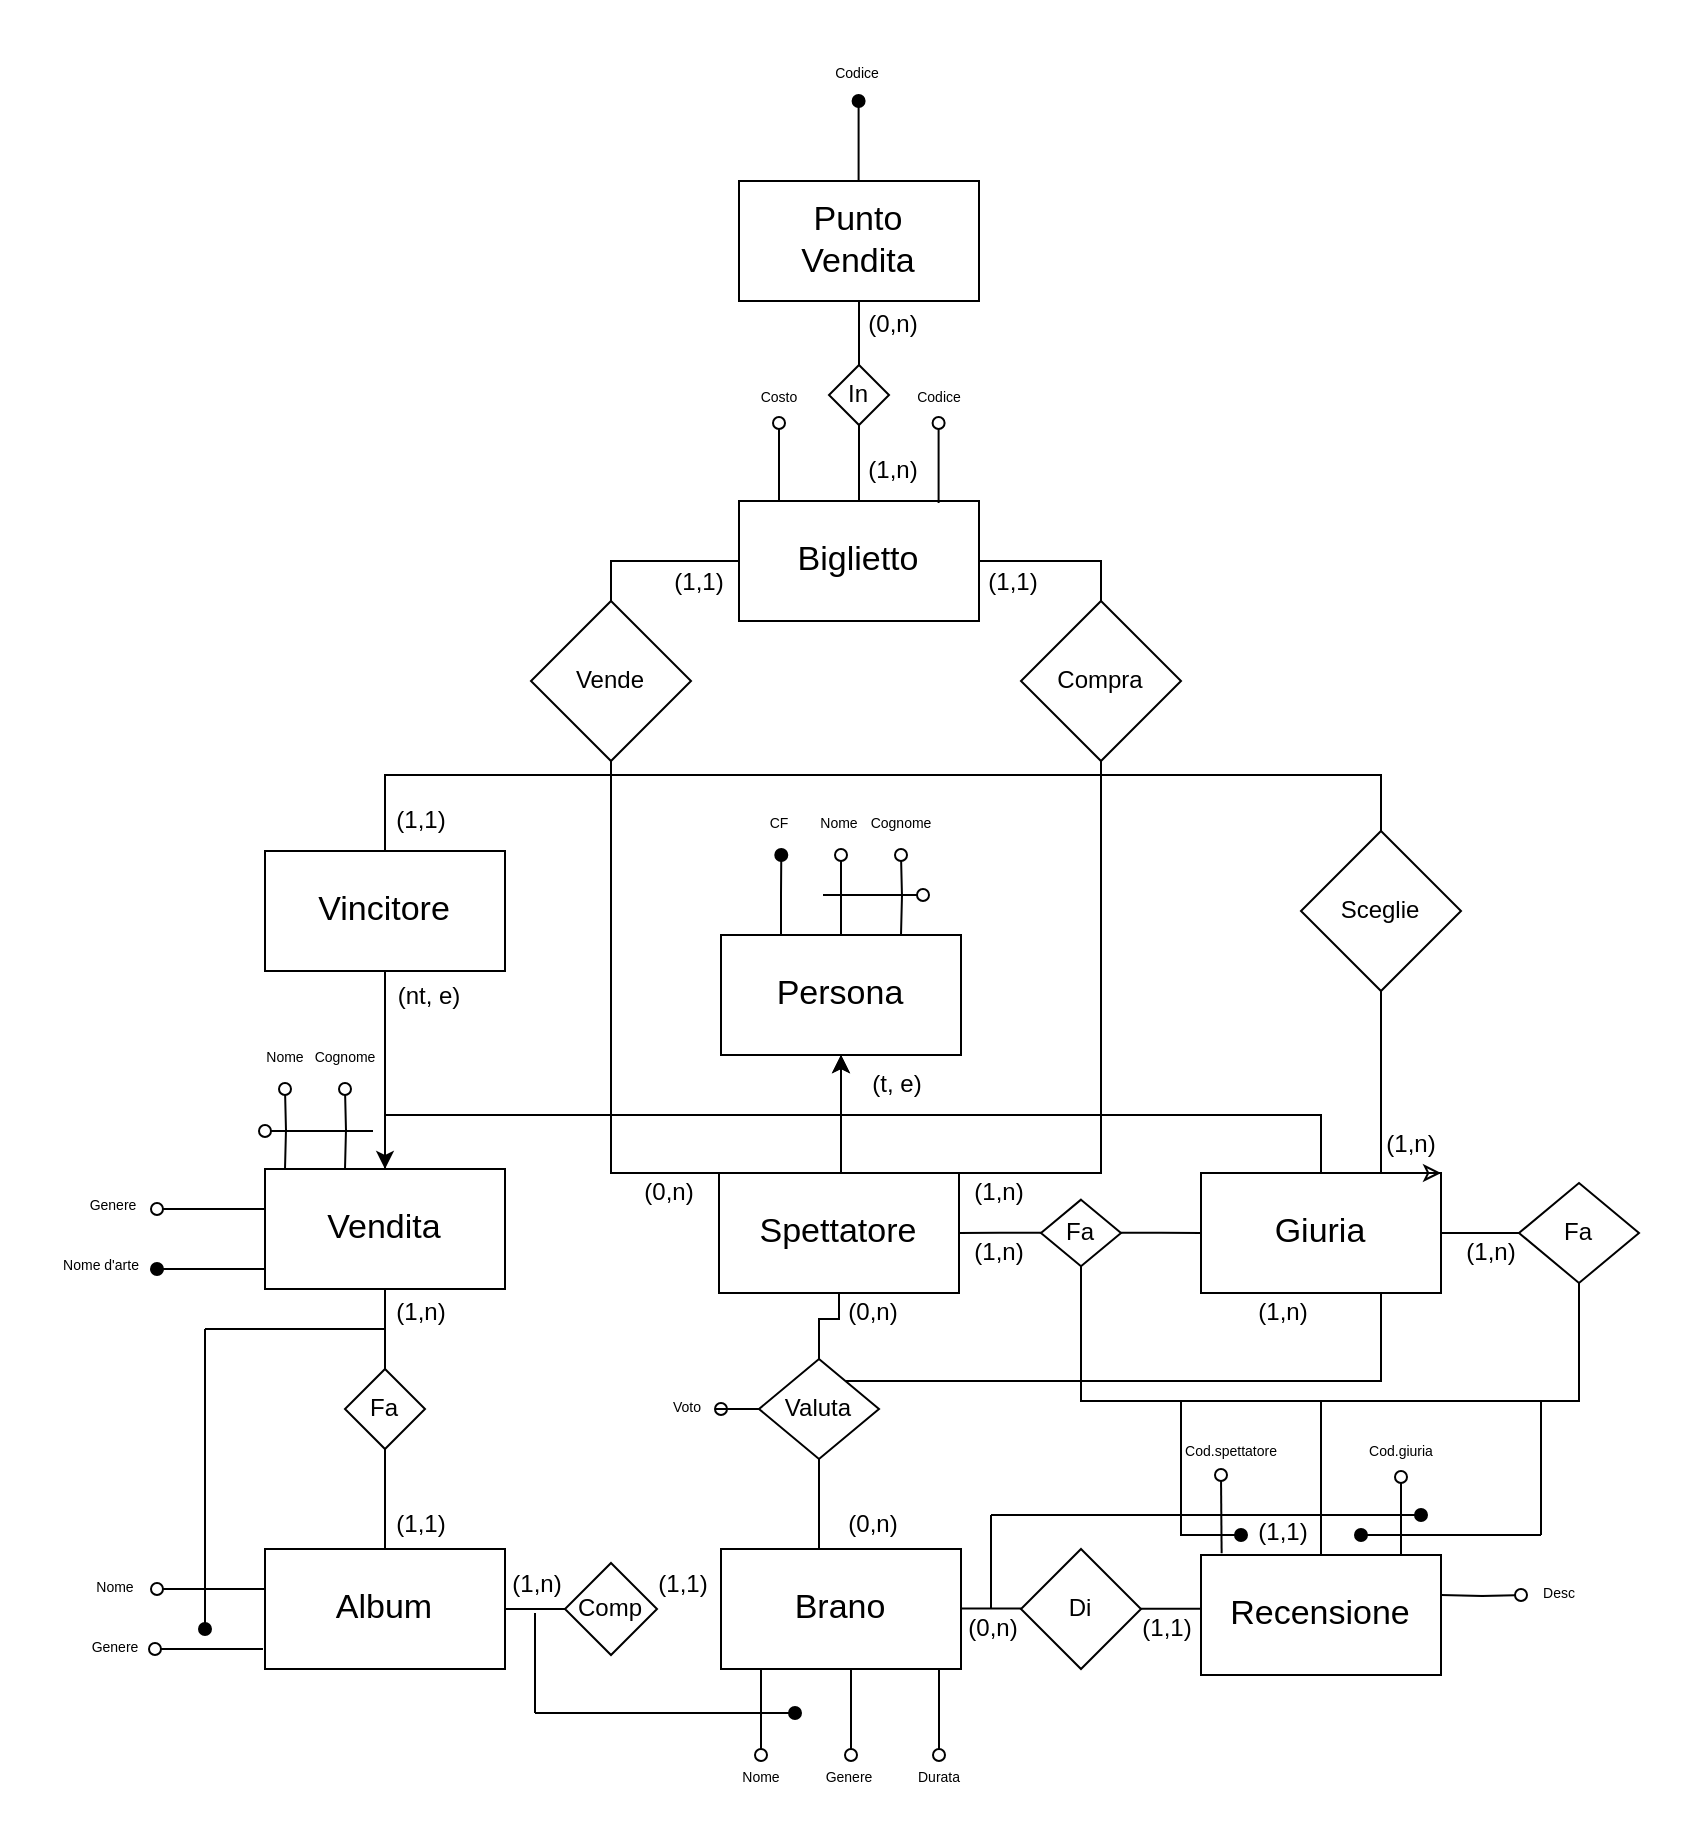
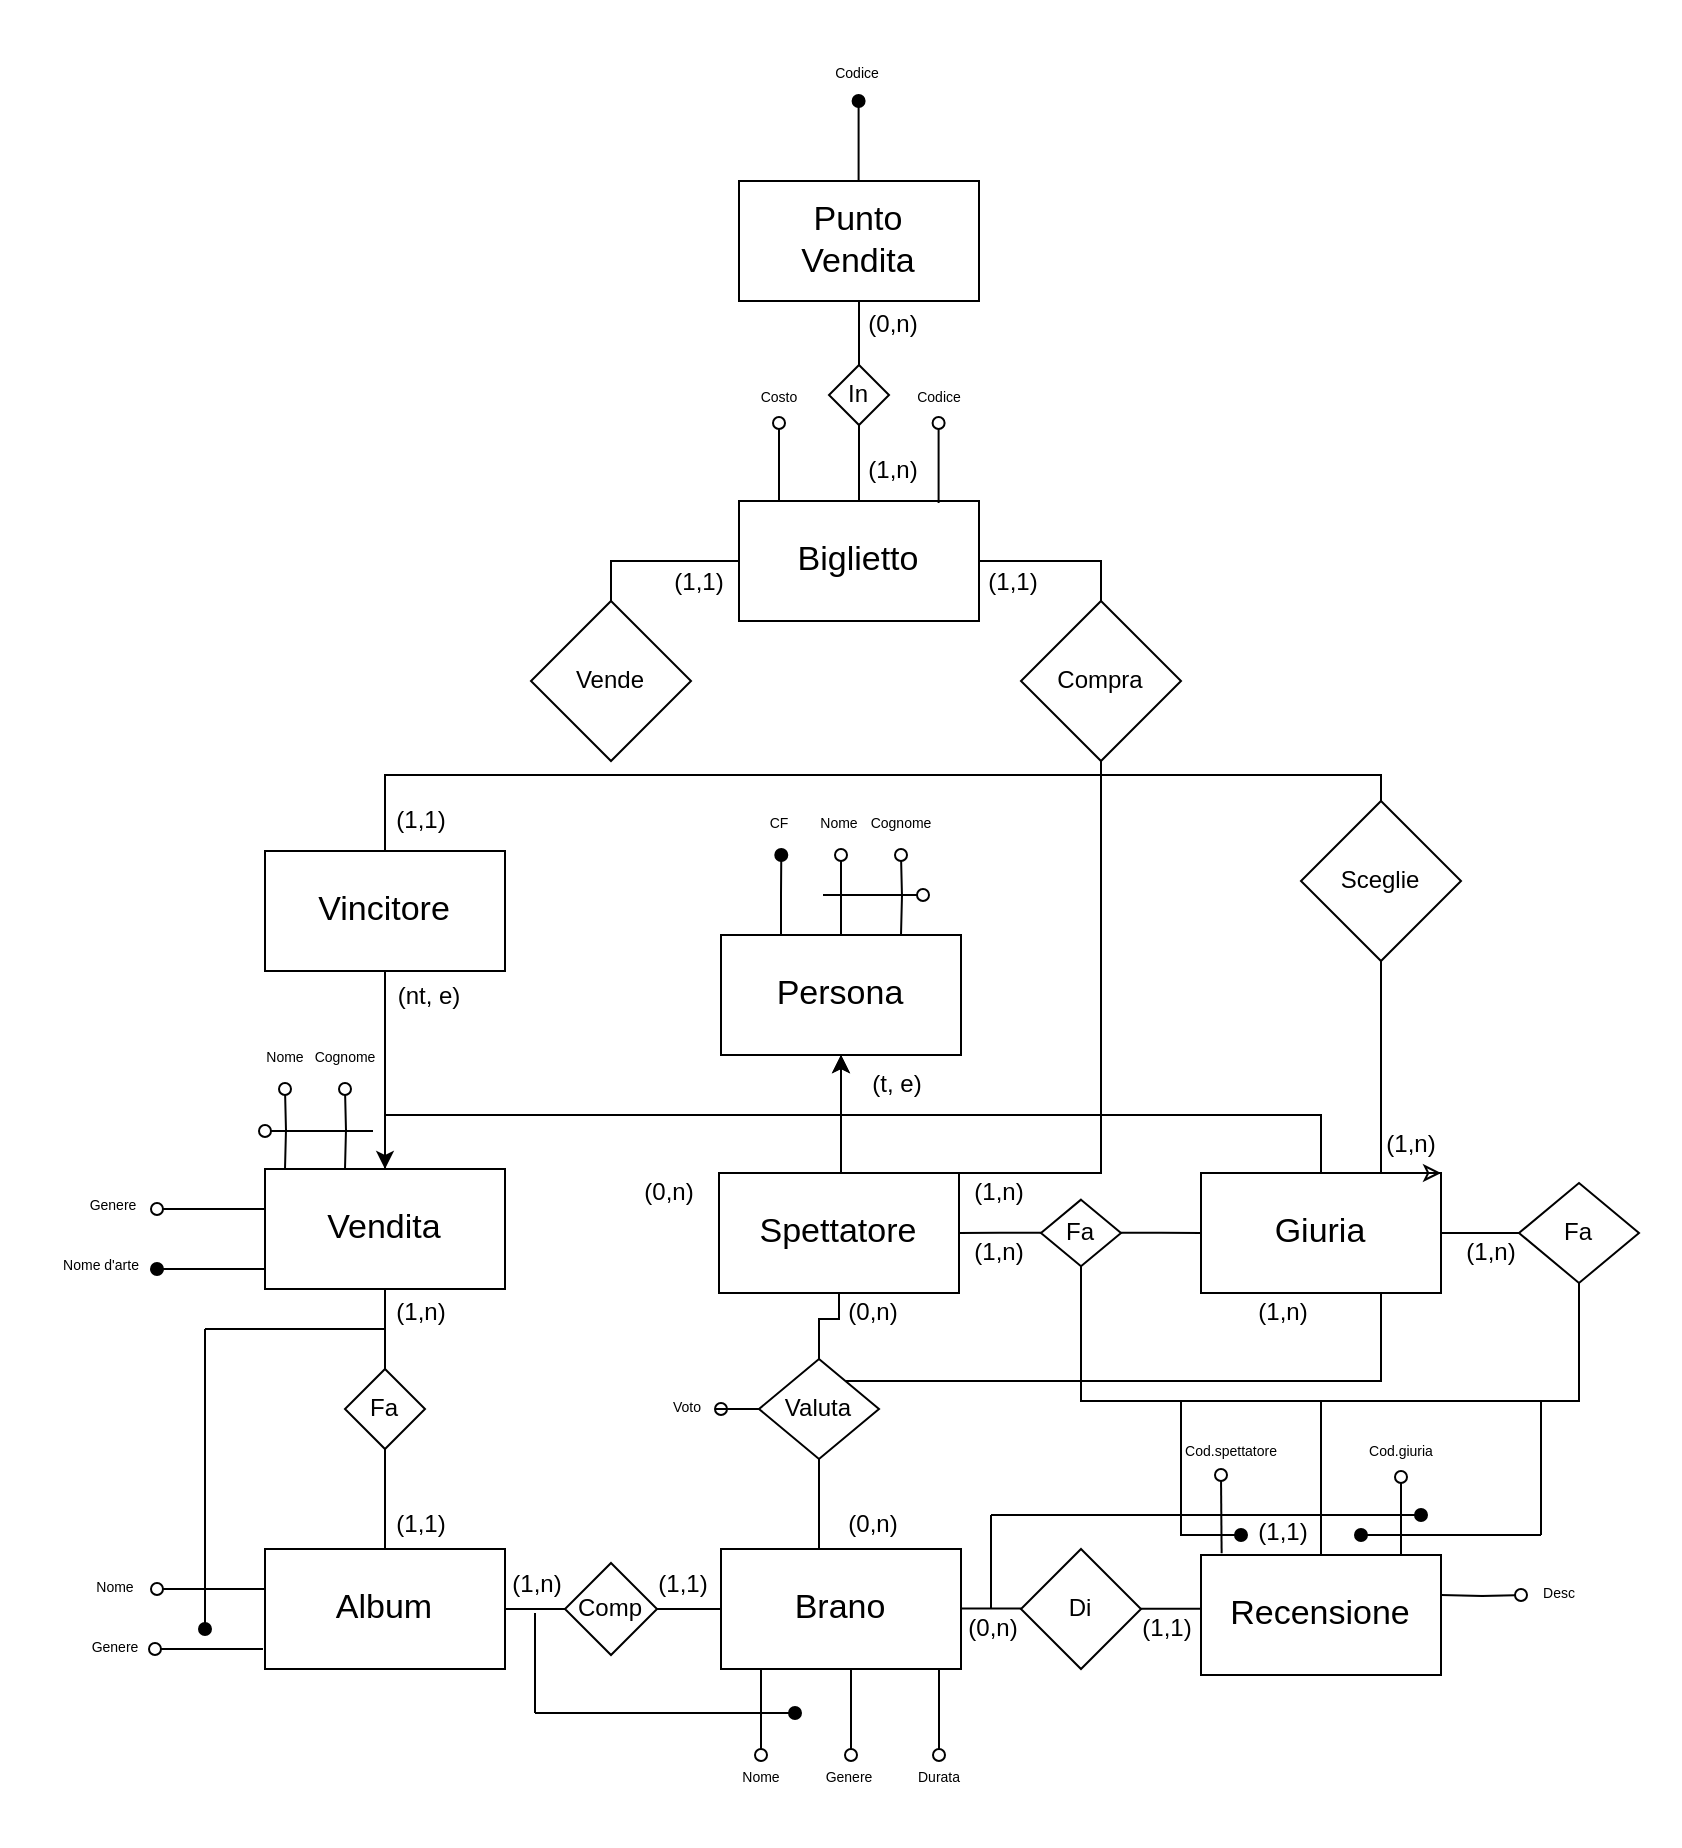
(1381, 911) -> (1381, 881)
(611, 1021) -> none
none -> (689, 1609)
